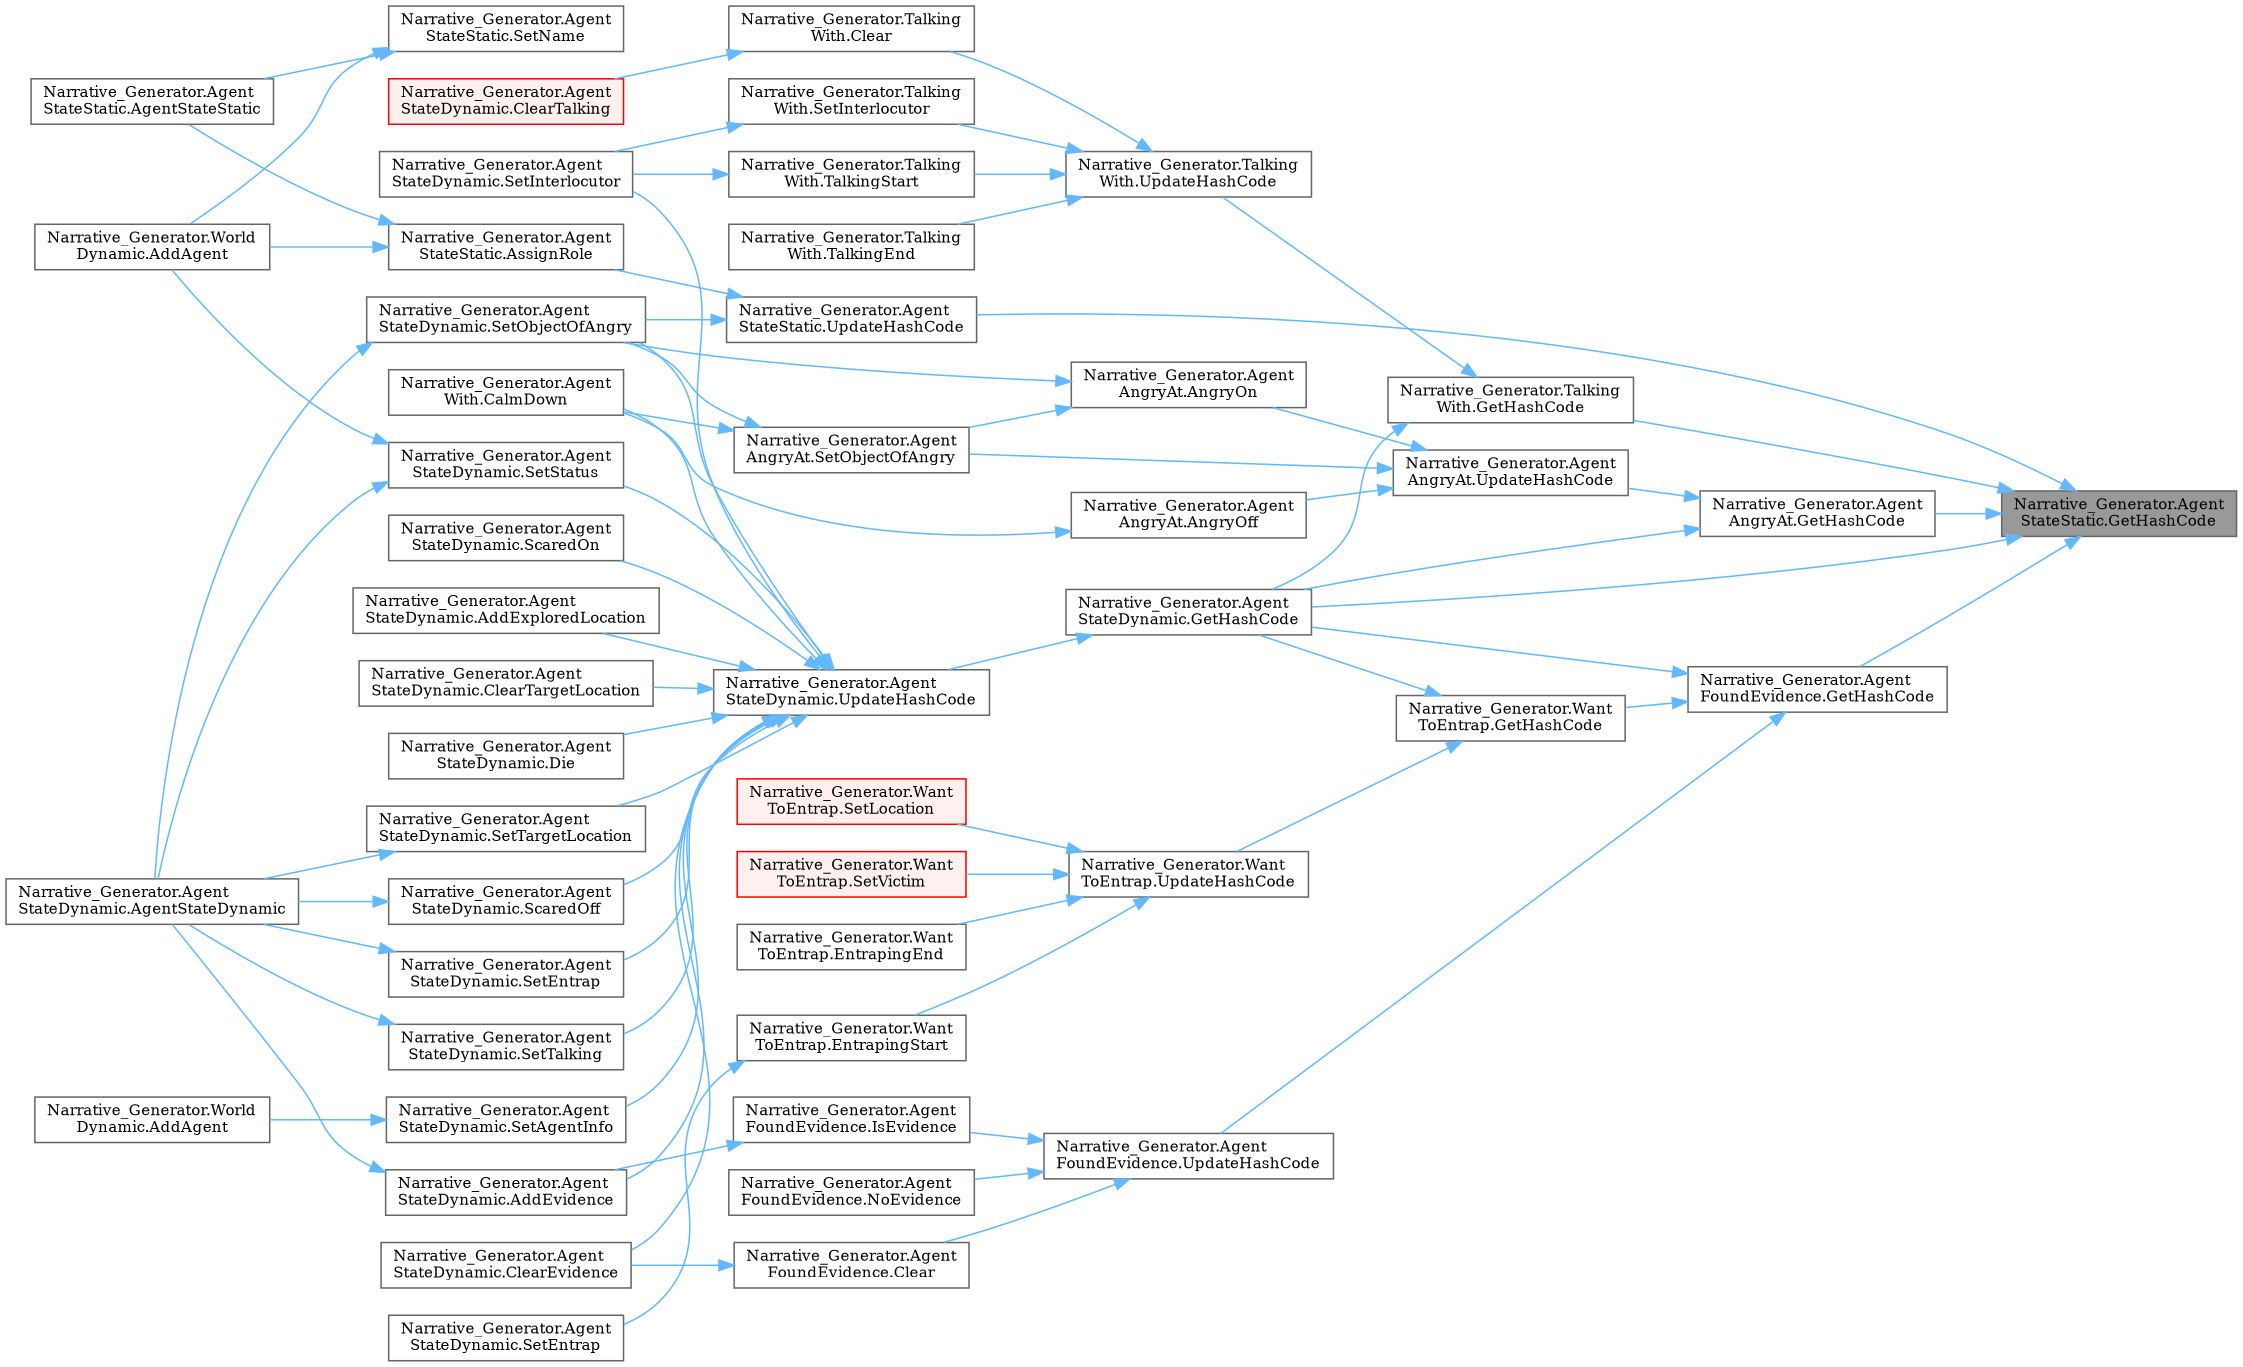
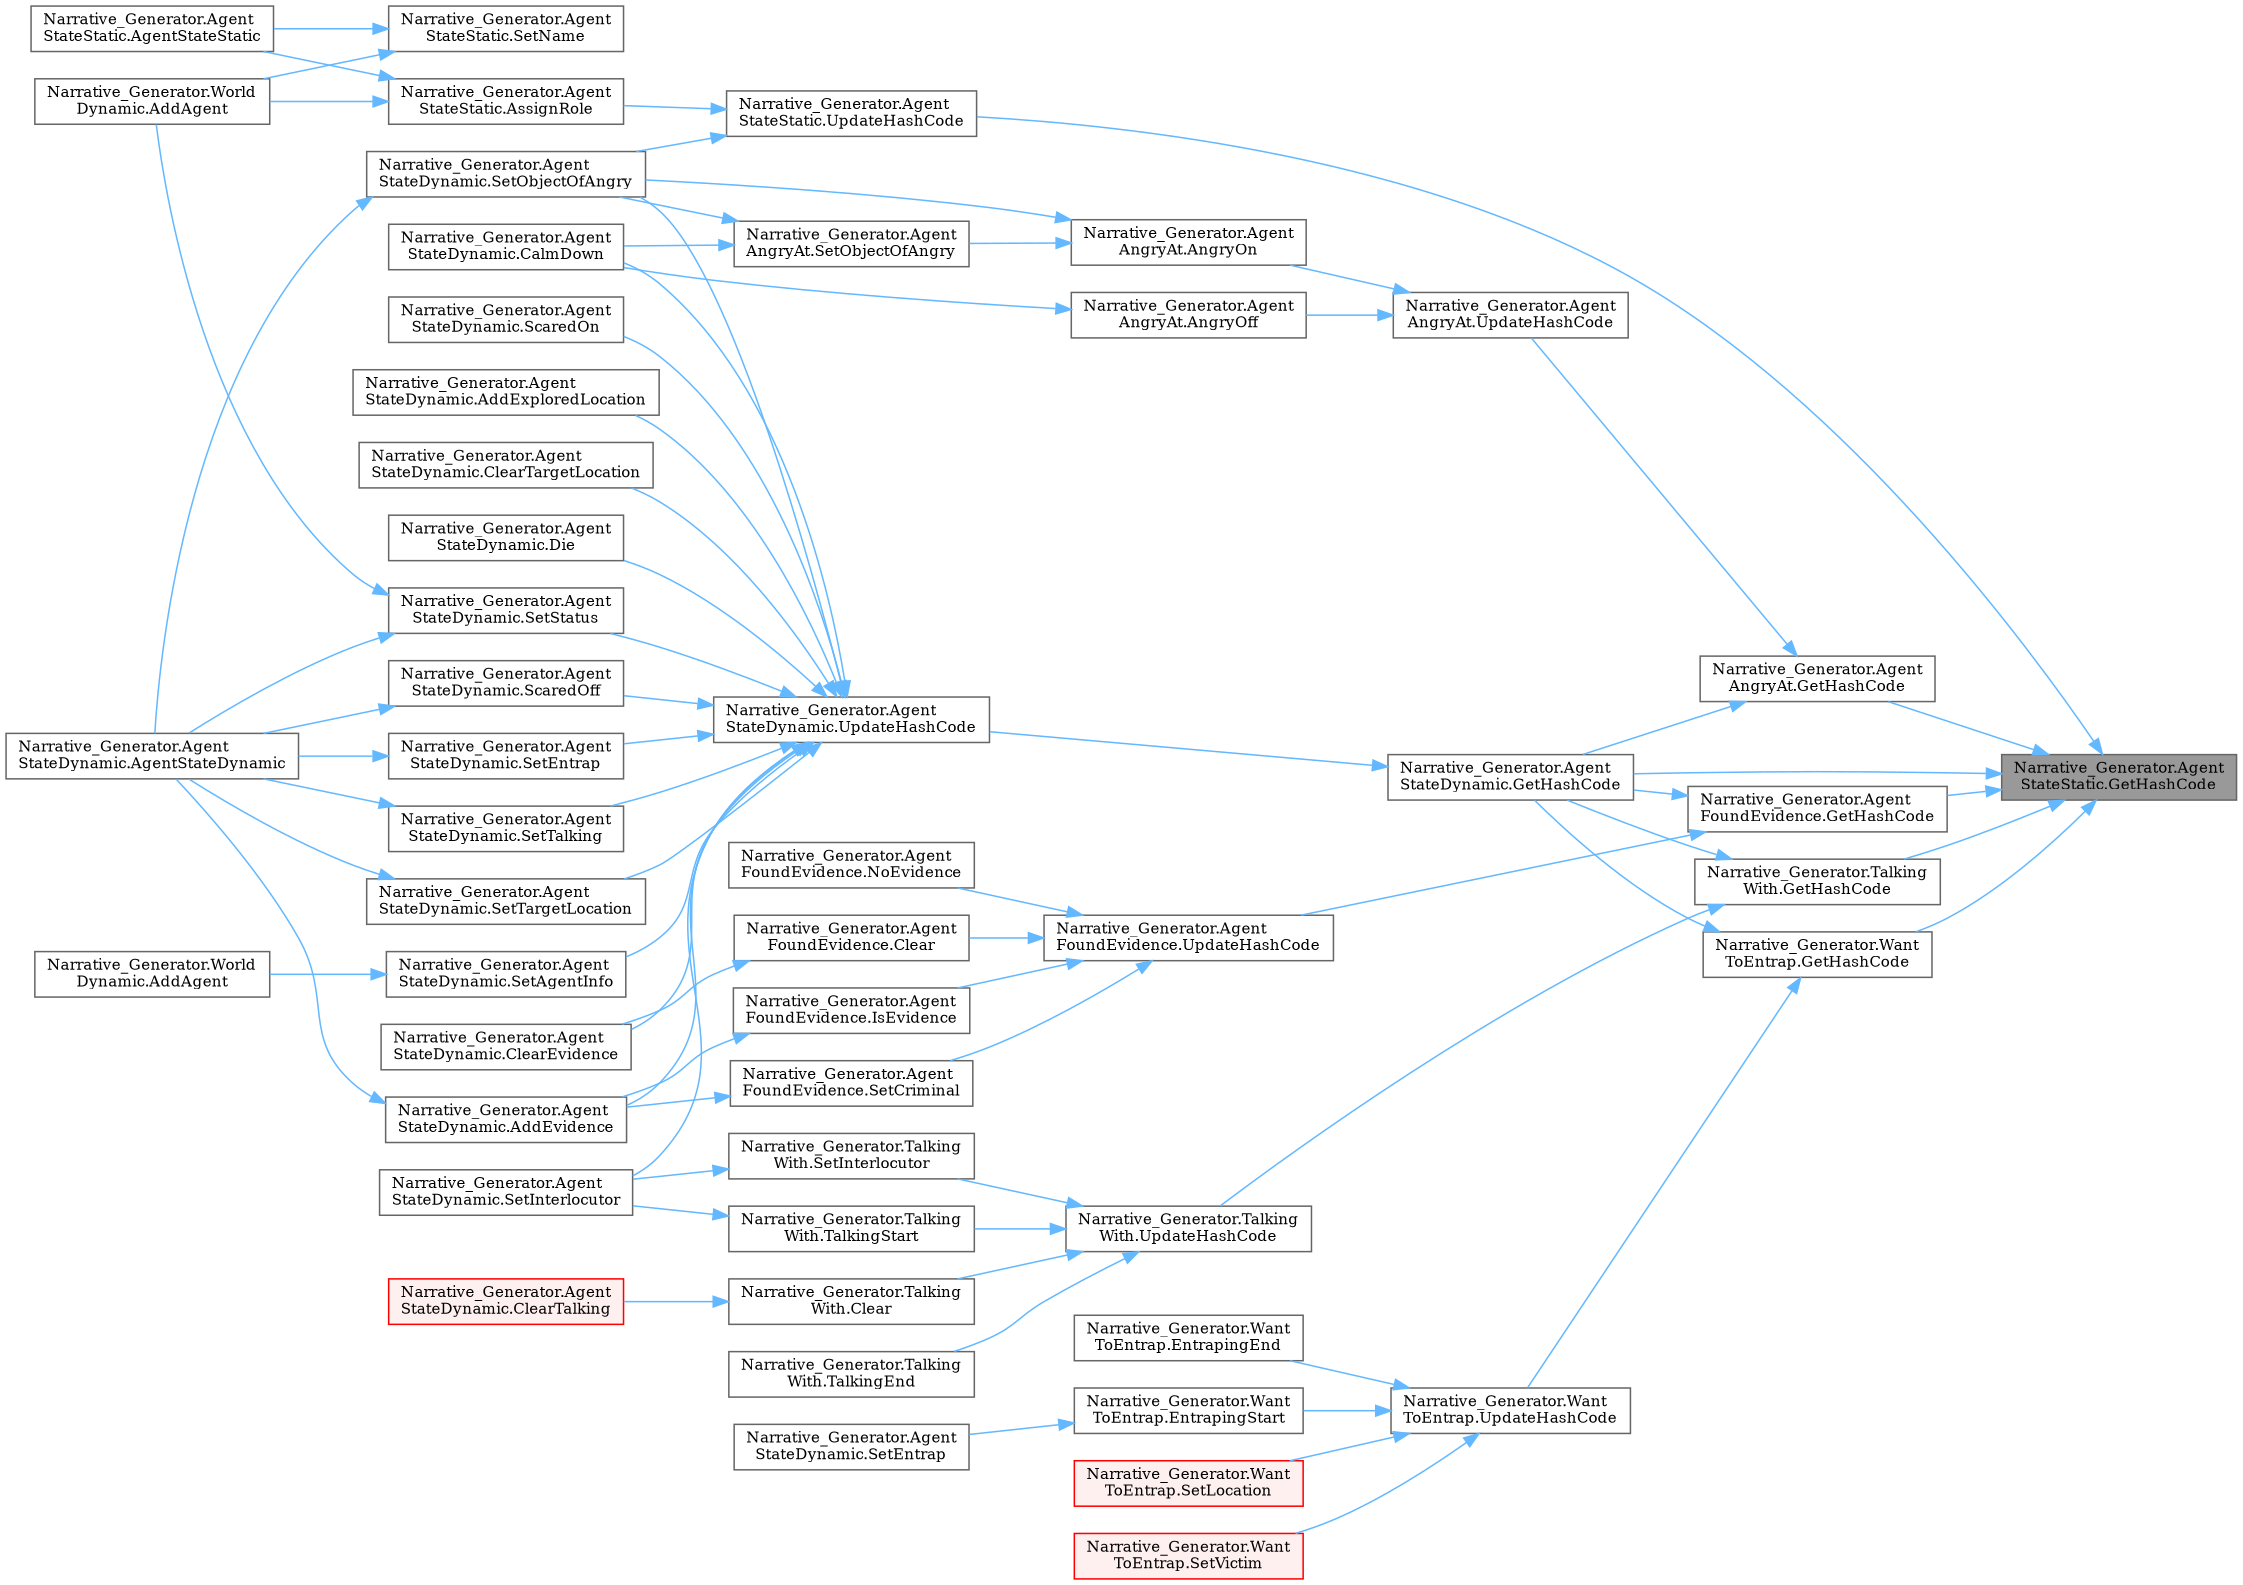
(506, 392) -> (506, 247)
(1173, 461) -> none
(1649, 705) -> (2006, 880)
none -> (852, 1083)
